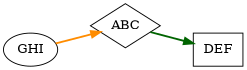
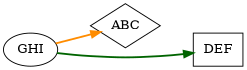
(167, 37) -> (120, 57)
